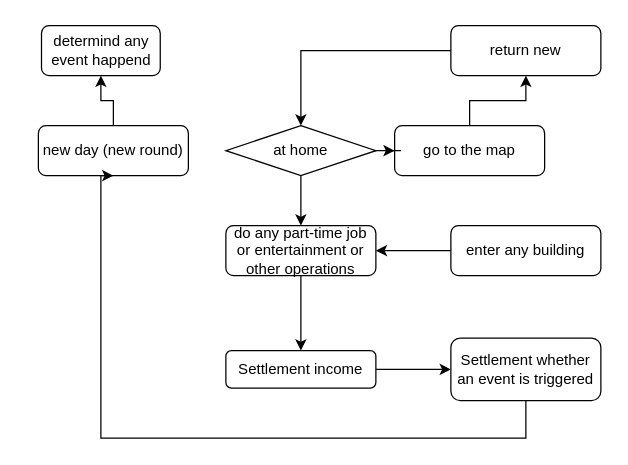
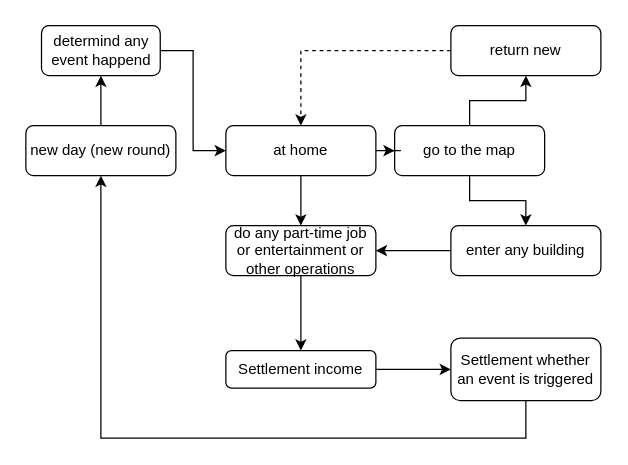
(342, 51) -> (342, 51)
none -> (193, 97)
(113, 151) -> (101, 151)
(301, 151) -> (301, 151)
none -> (493, 201)
